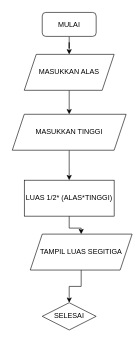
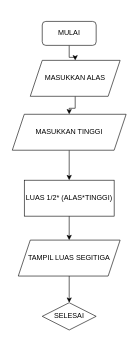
(69, 24) -> (69, 33)
(69, 72) -> (75, 78)
(81, 252) -> (69, 258)
